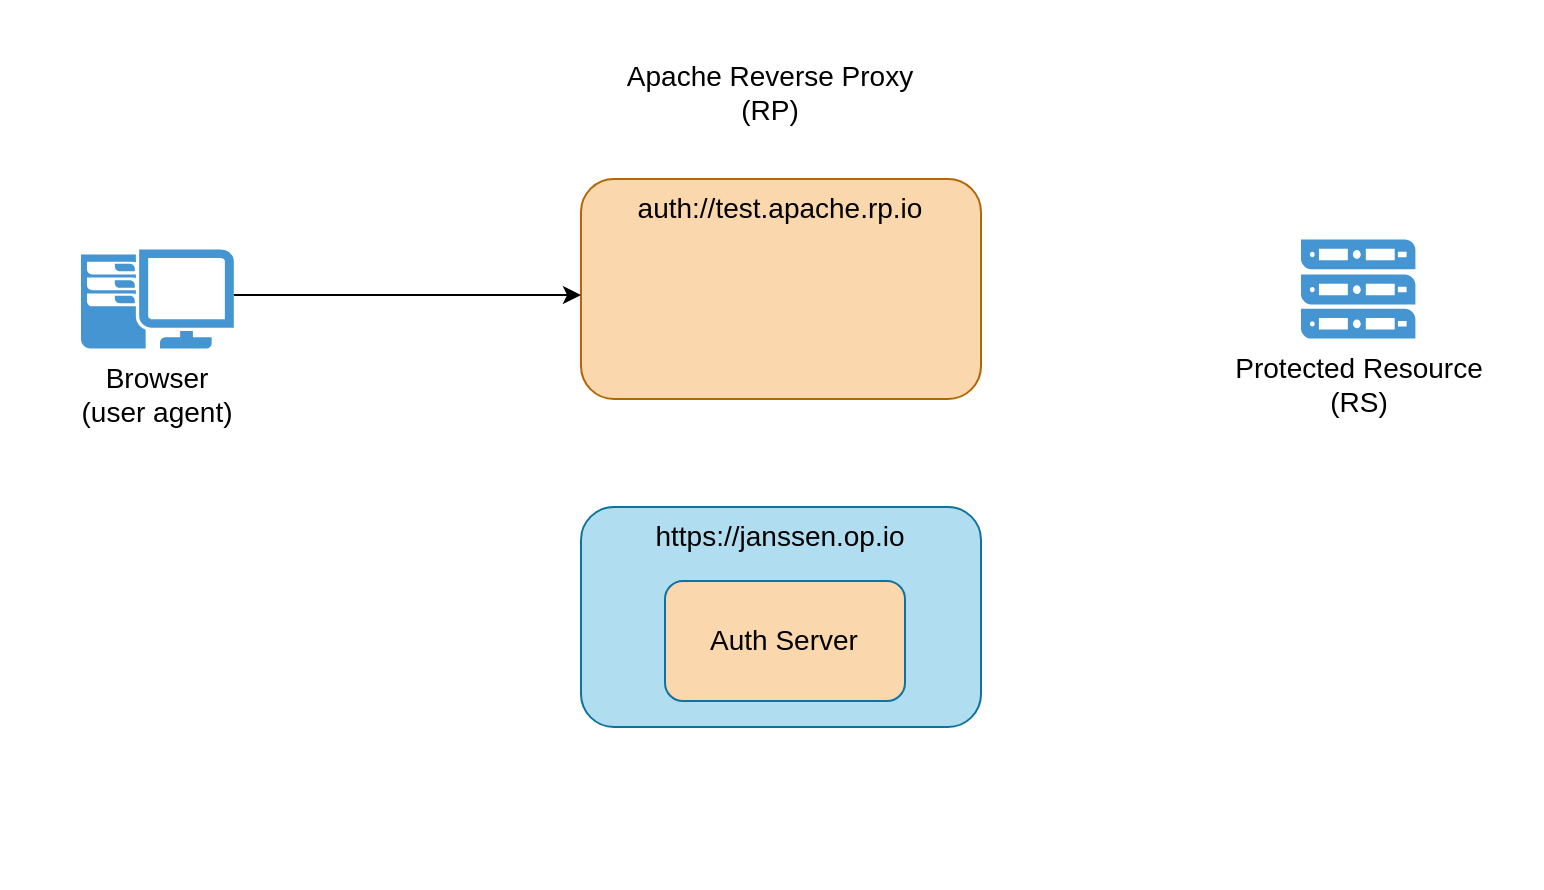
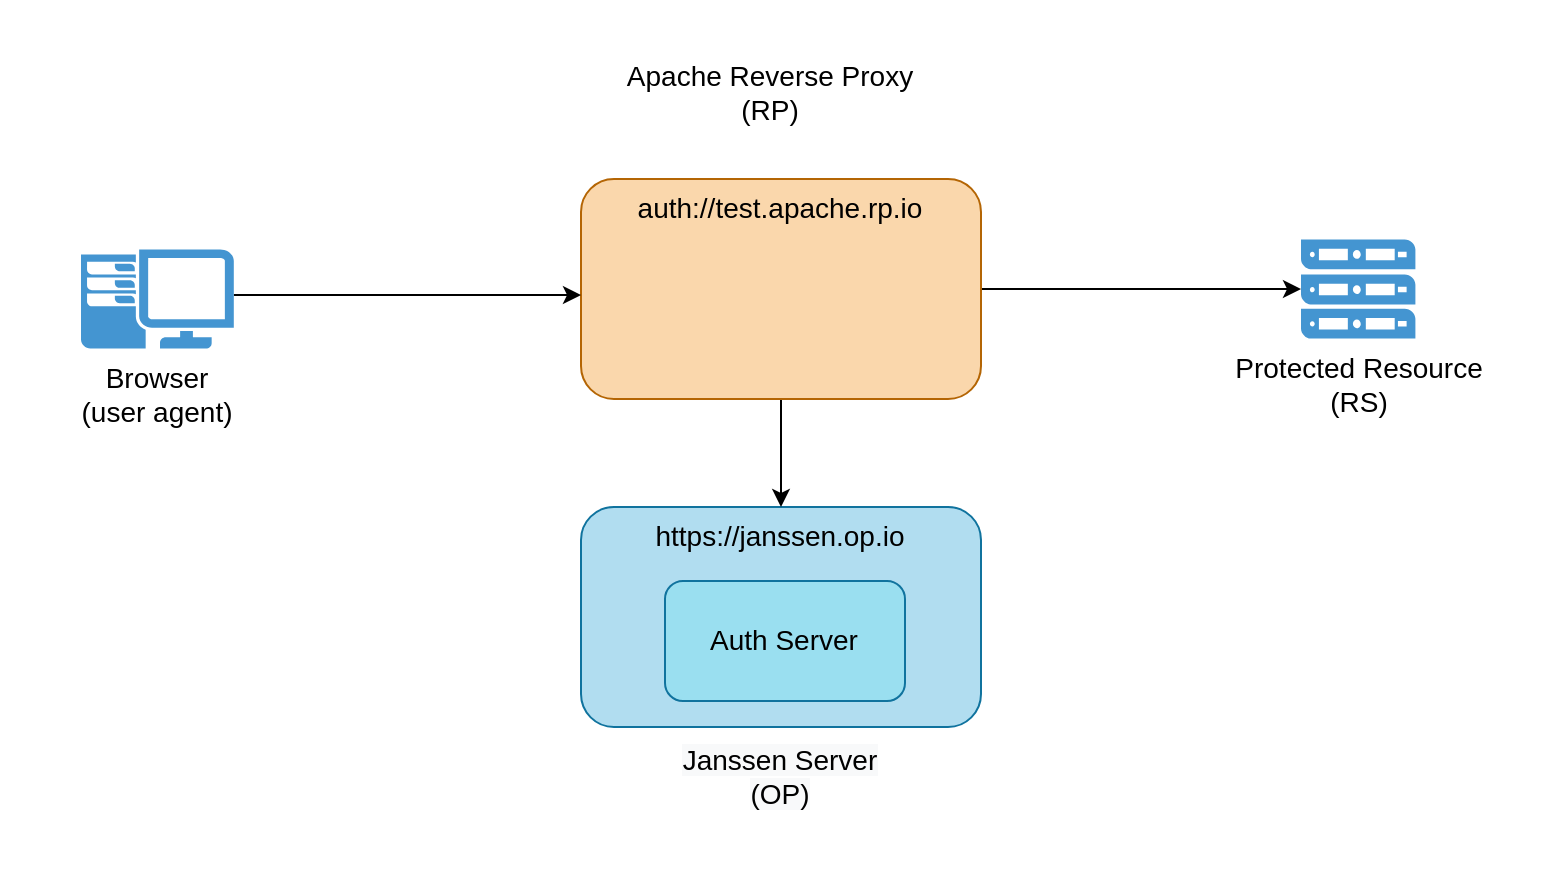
none -> (1134, 289)
none -> (781, 446)
(785, 641) -> (785, 641)
none -> (781, 777)
